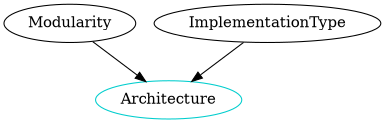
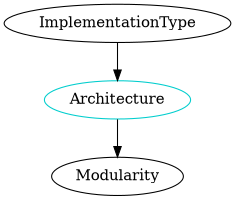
(115, 58) -> (118, 133)
